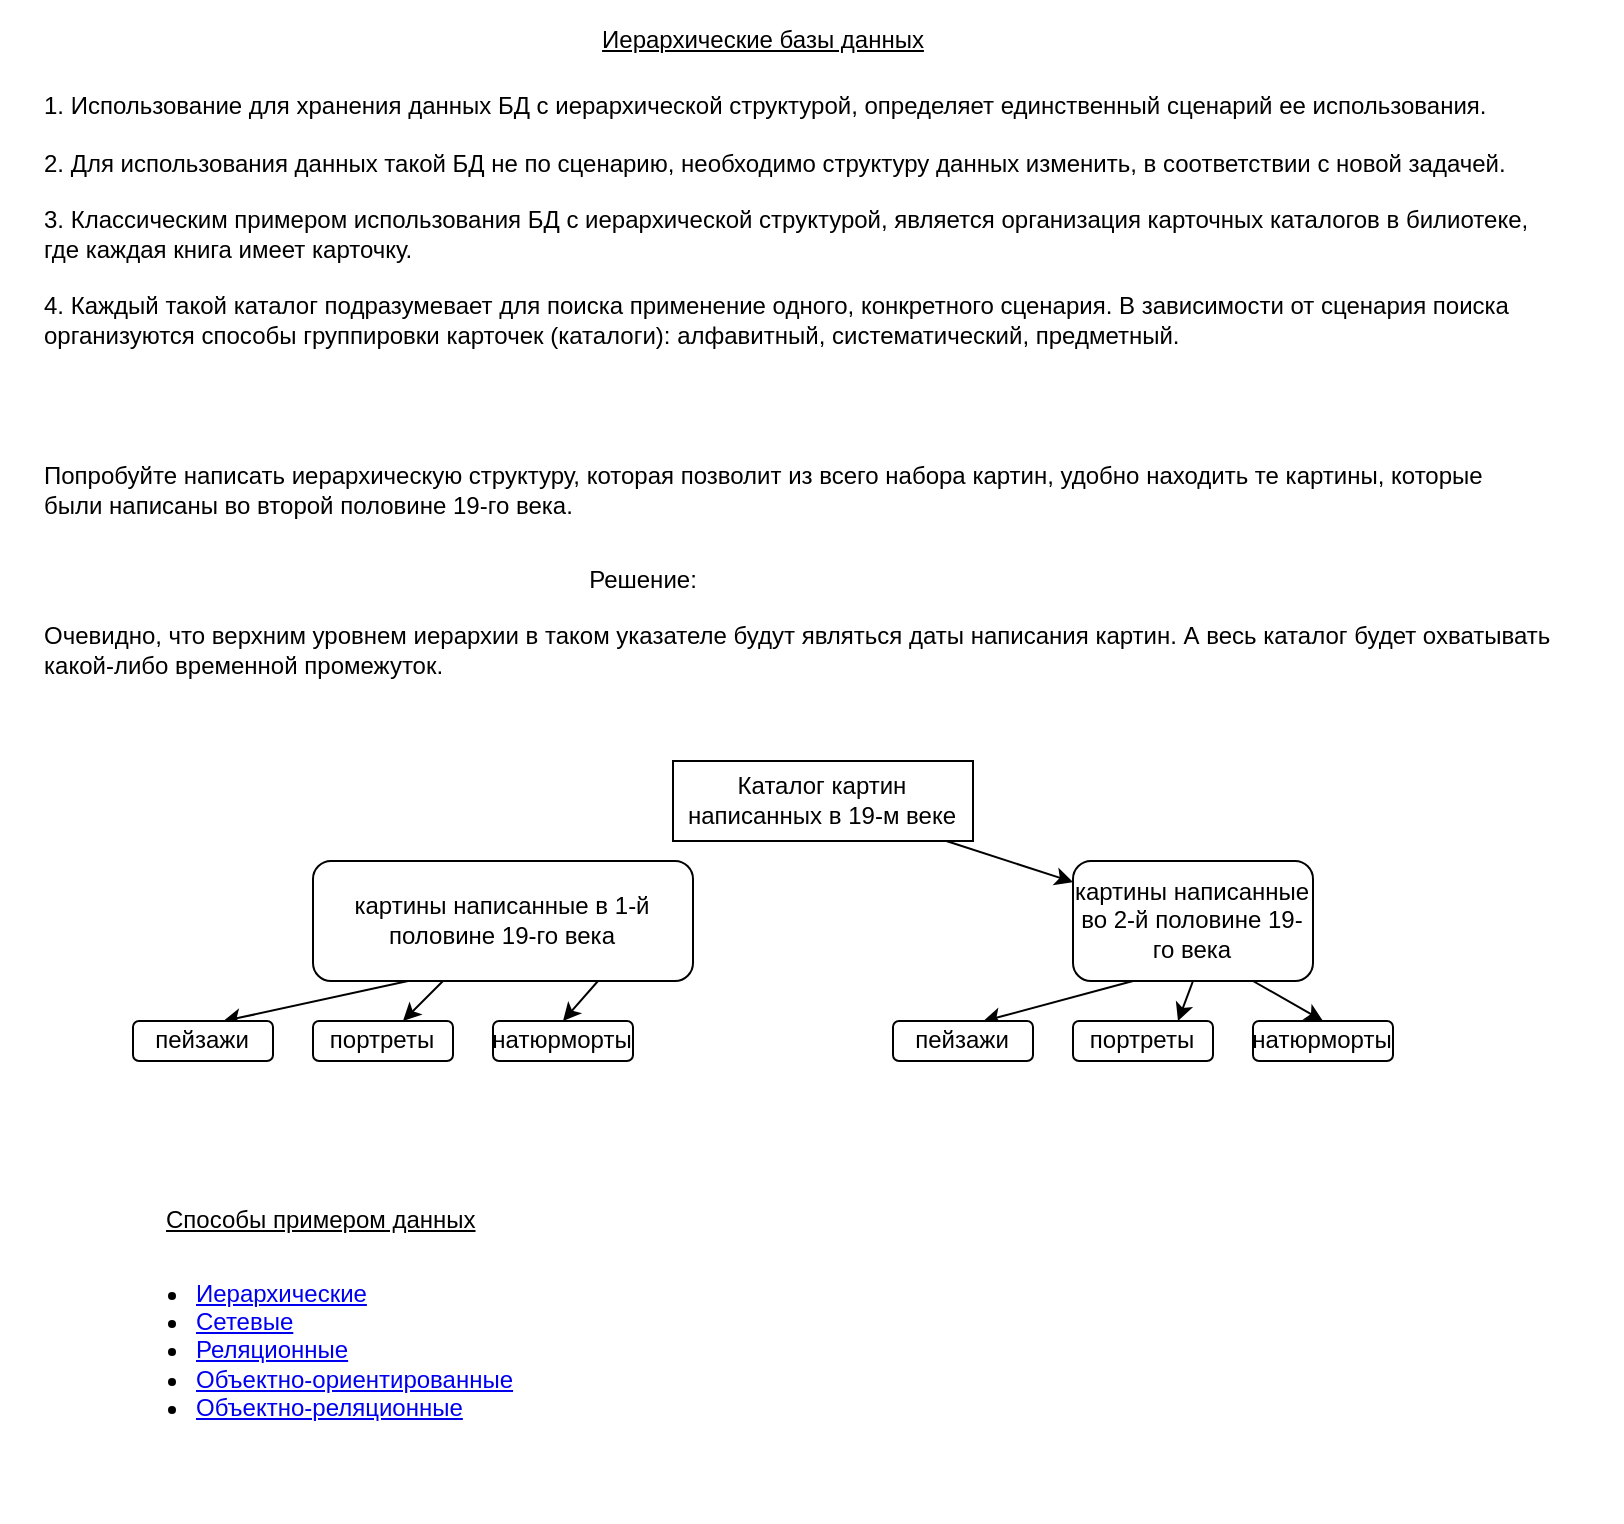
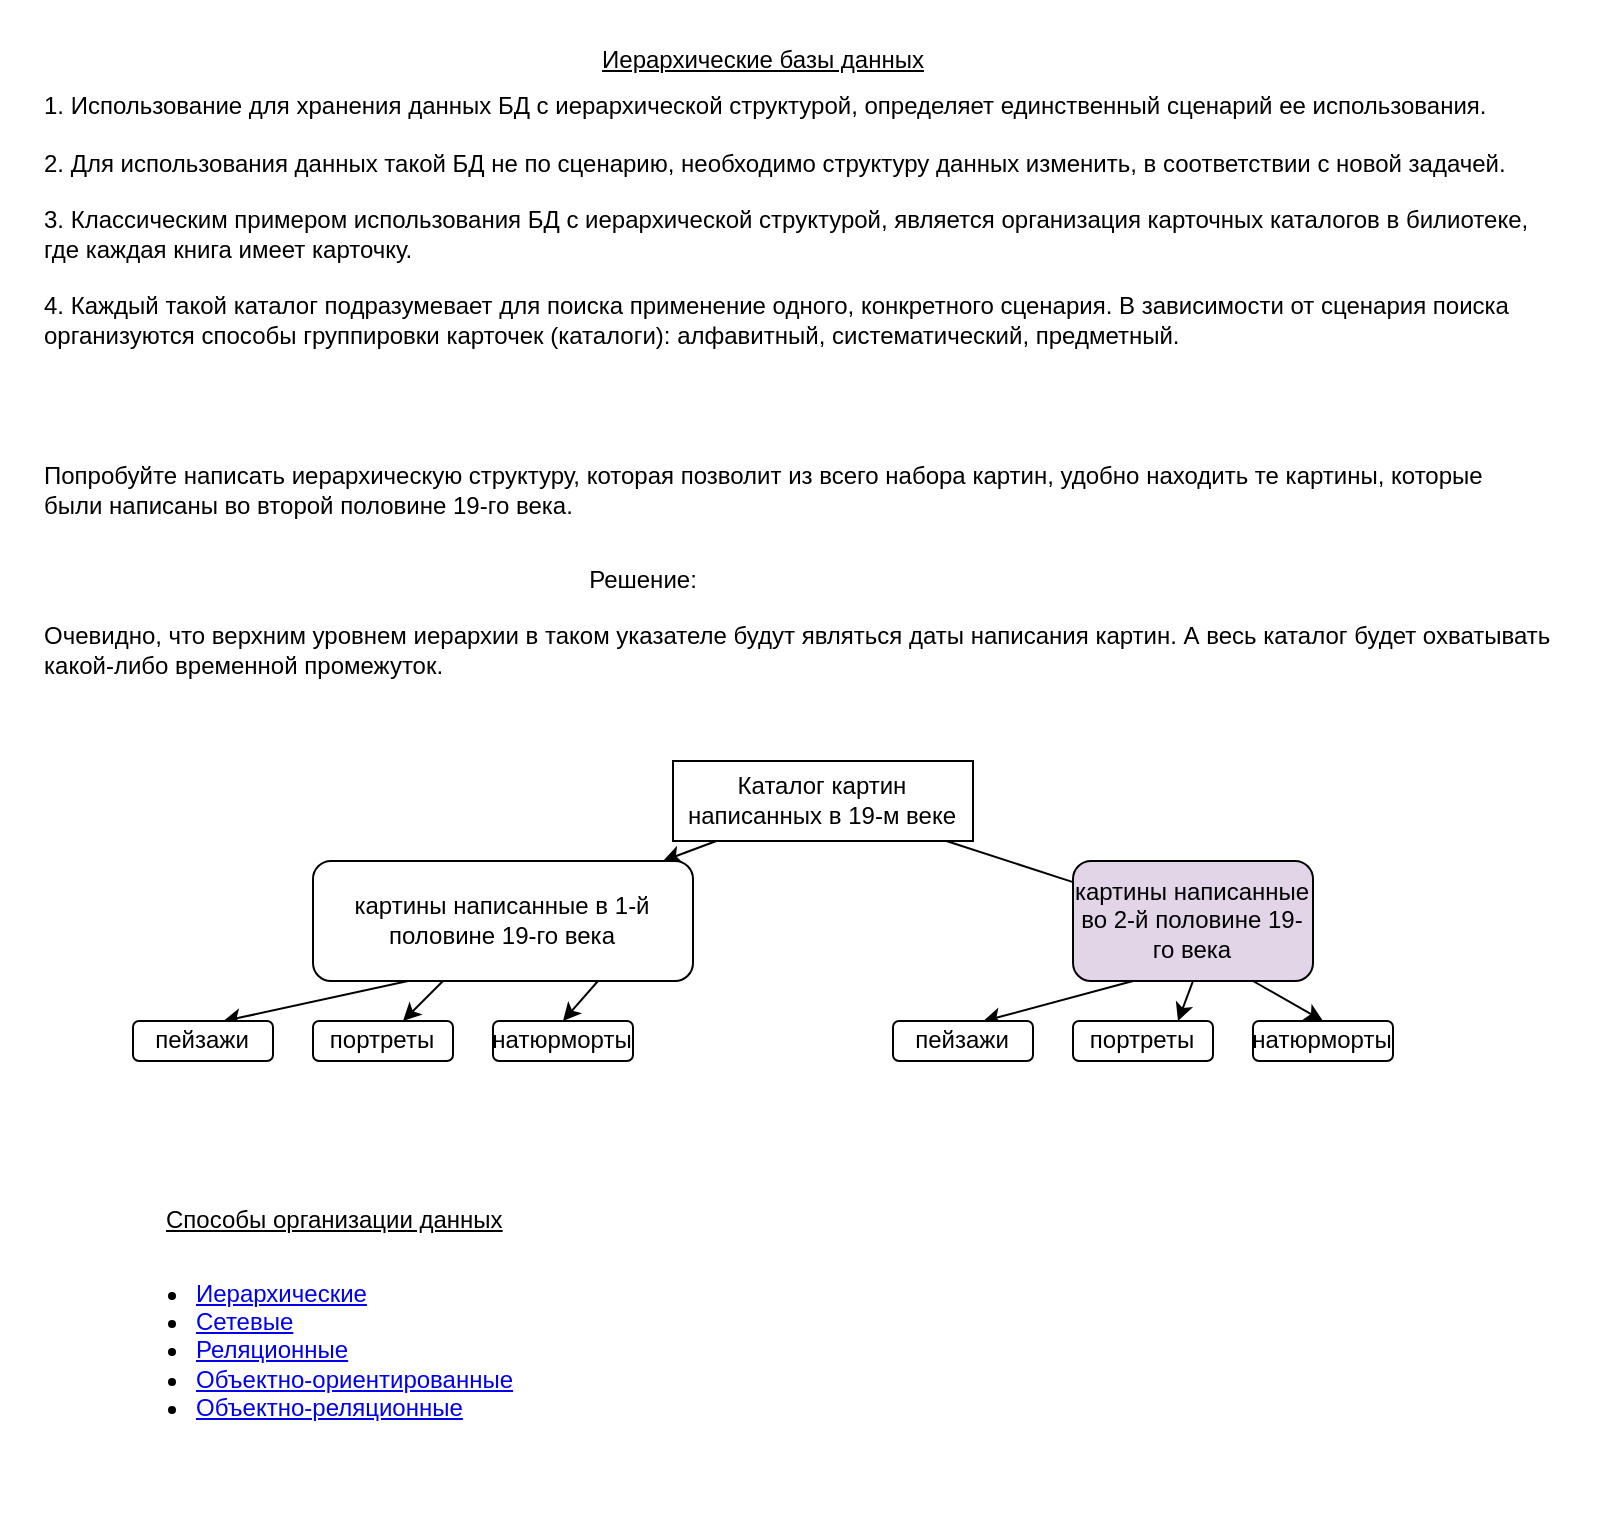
(763, 41) -> (763, 61)
none -> (696, 849)
(1058, 877) -> (1063, 879)
(1193, 921) -> (1193, 921)
(315, 1221) -> (335, 1221)
